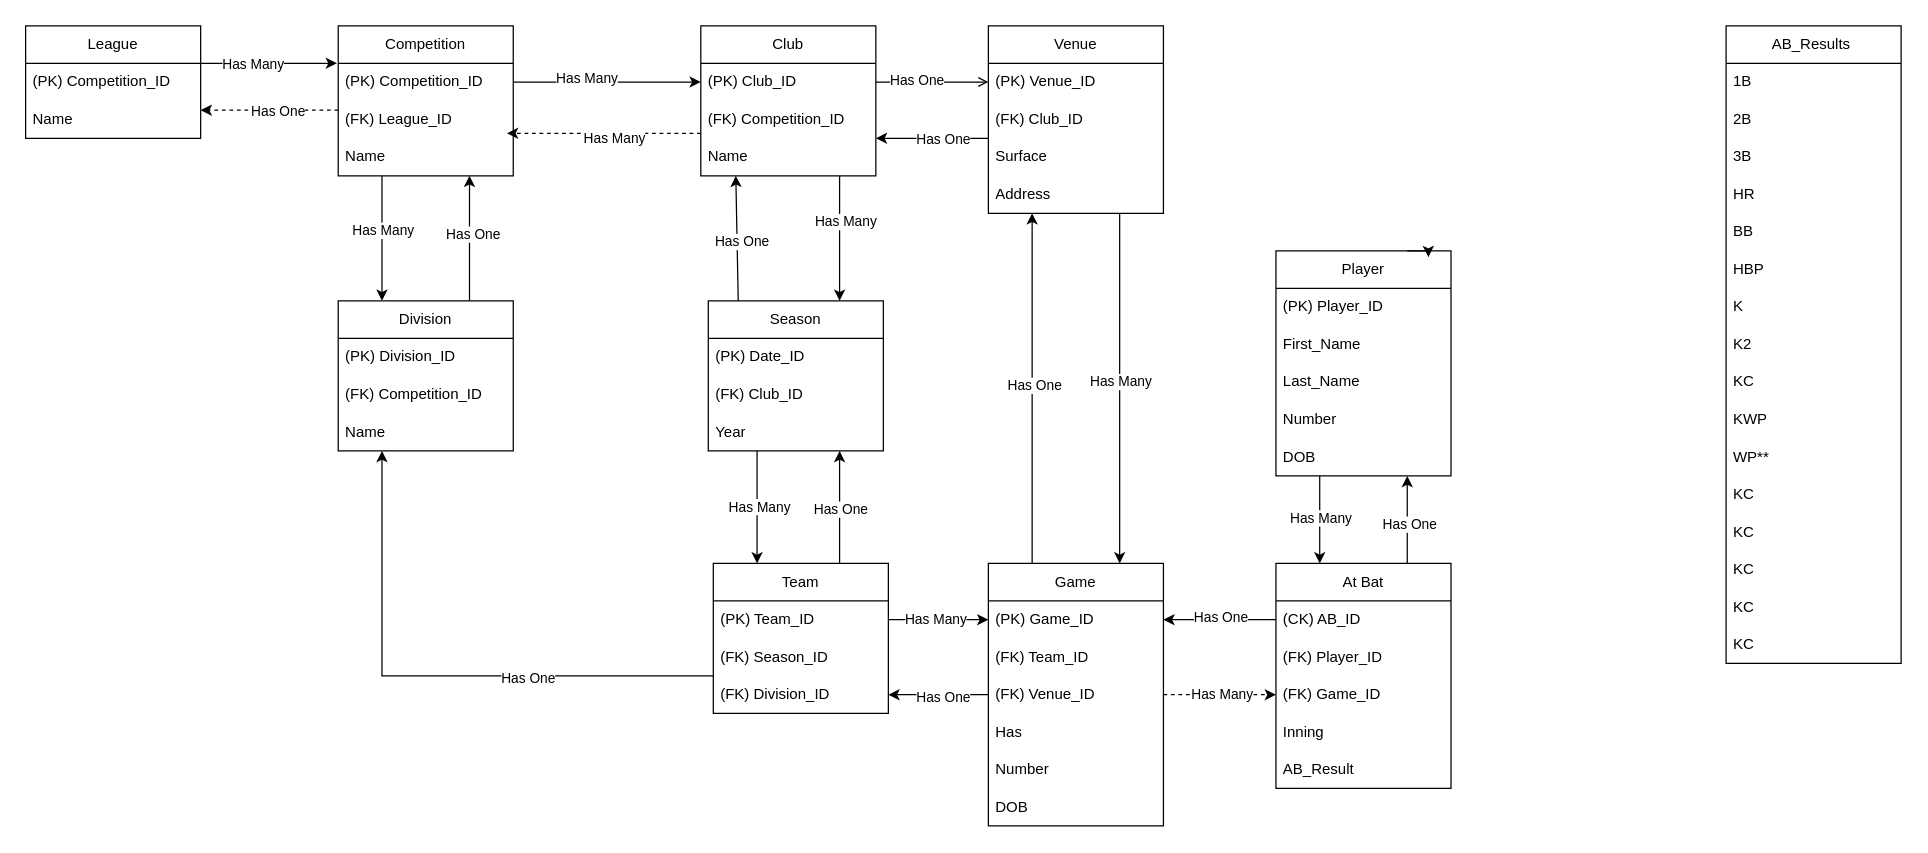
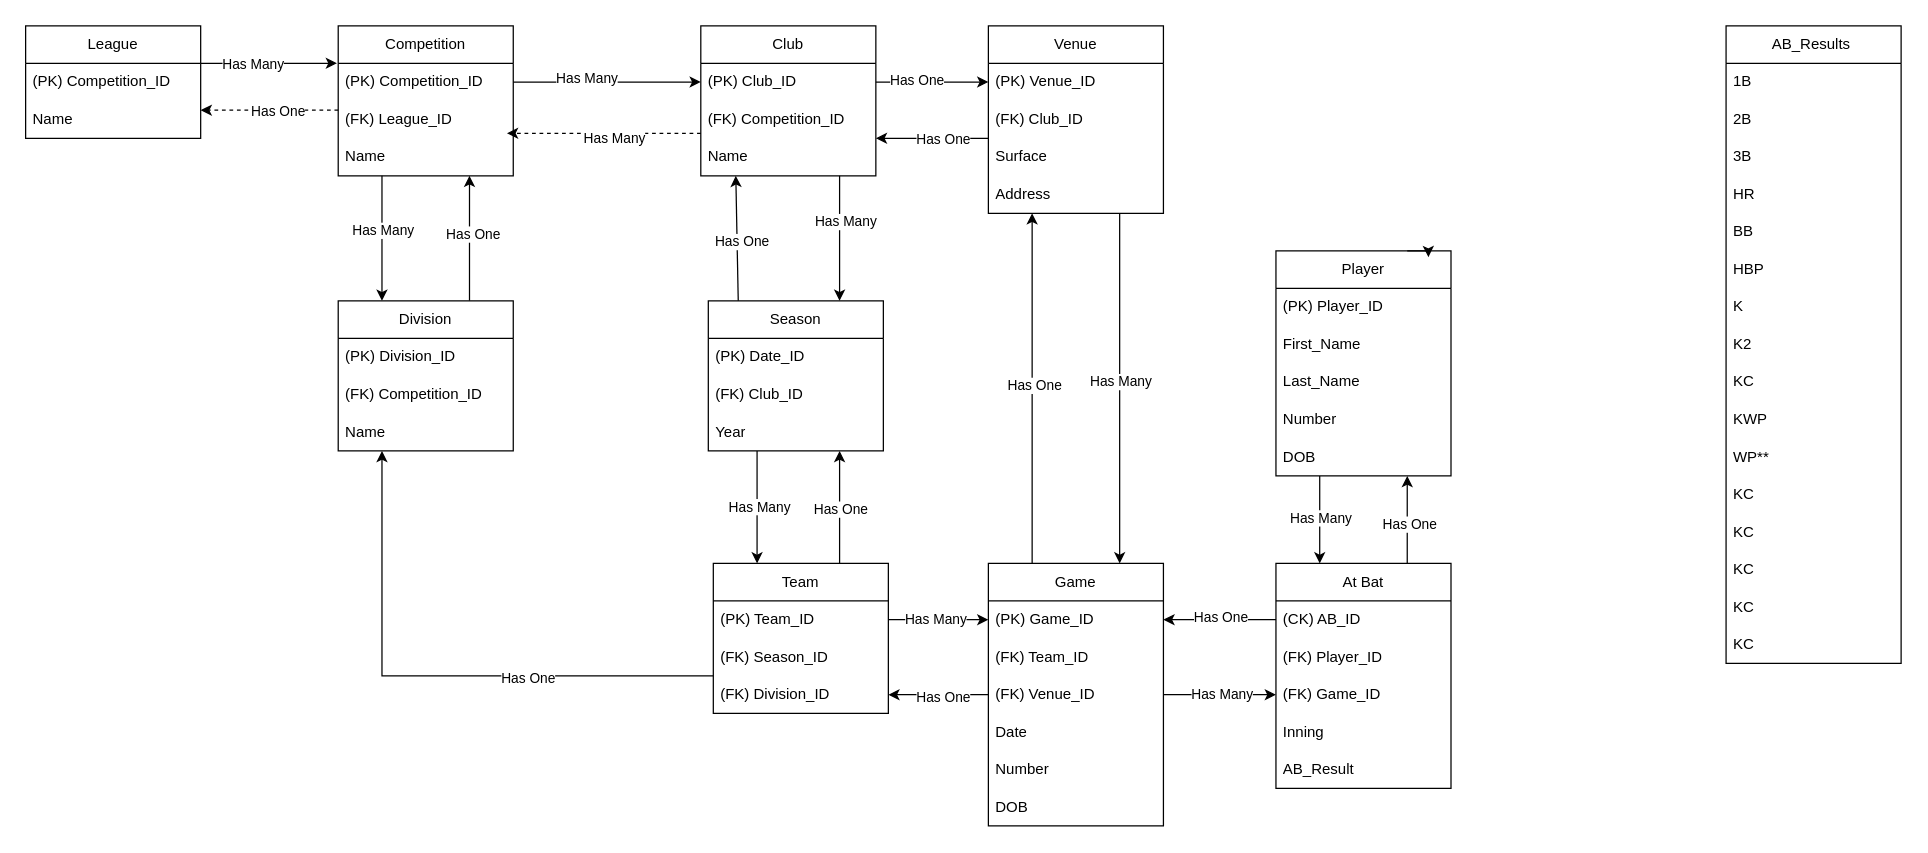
(980, 82) -> (978, 82)
(1179, 694) -> (1179, 694)
(1008, 732) -> (1012, 732)
